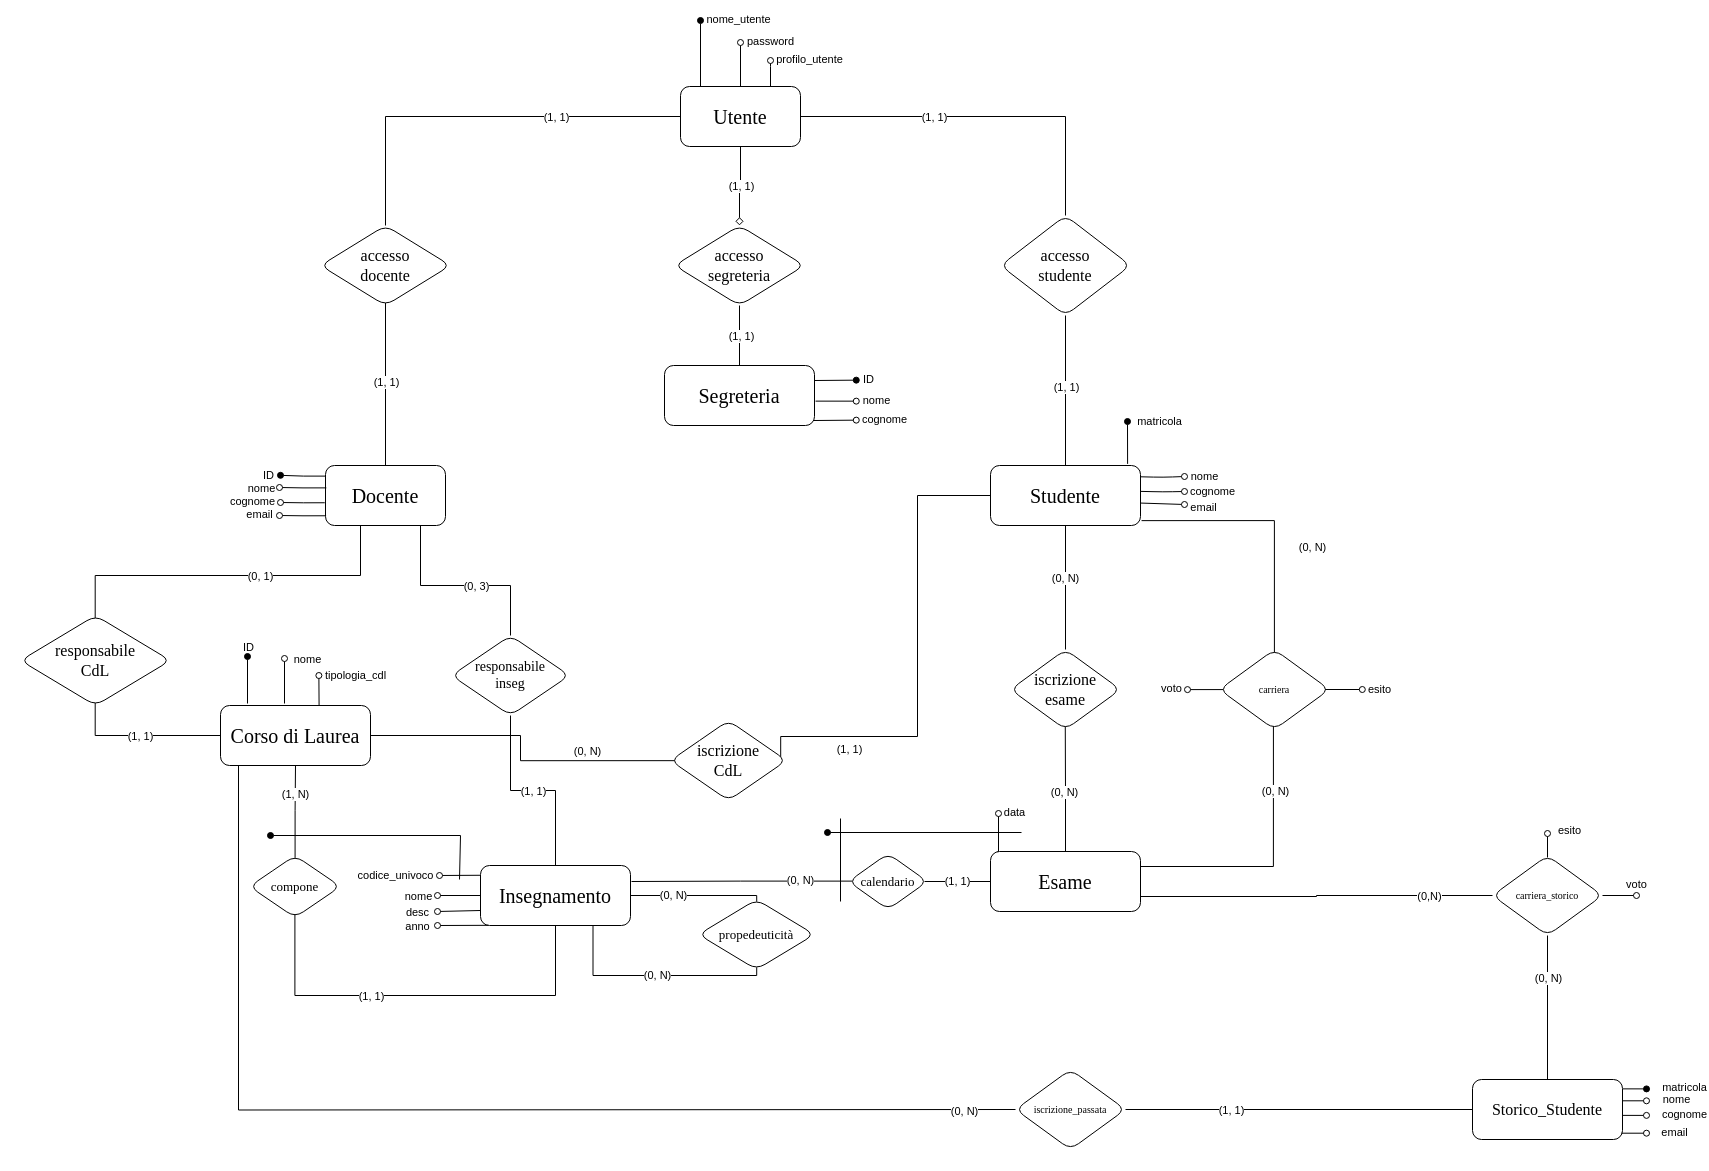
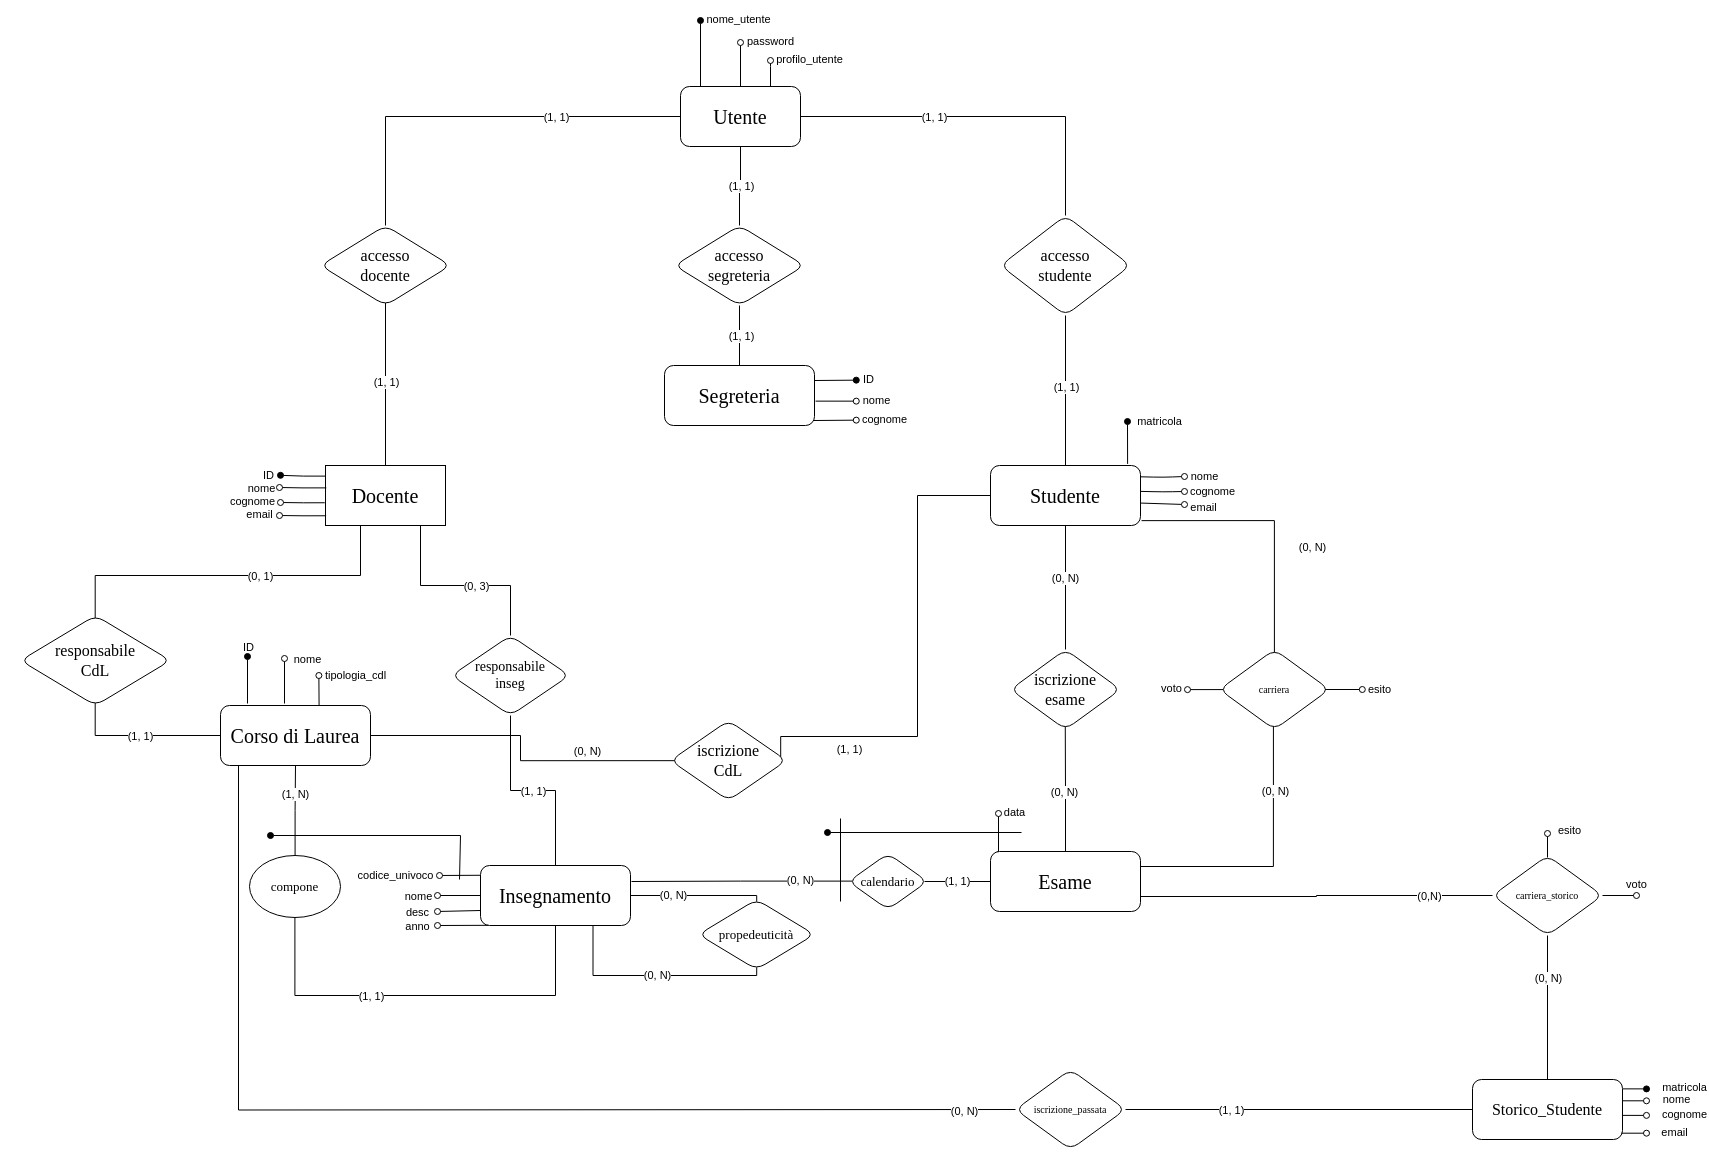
(740, 217) -> (740, 220)
(386, 496) -> (386, 496)
(295, 887) -> (295, 887)
